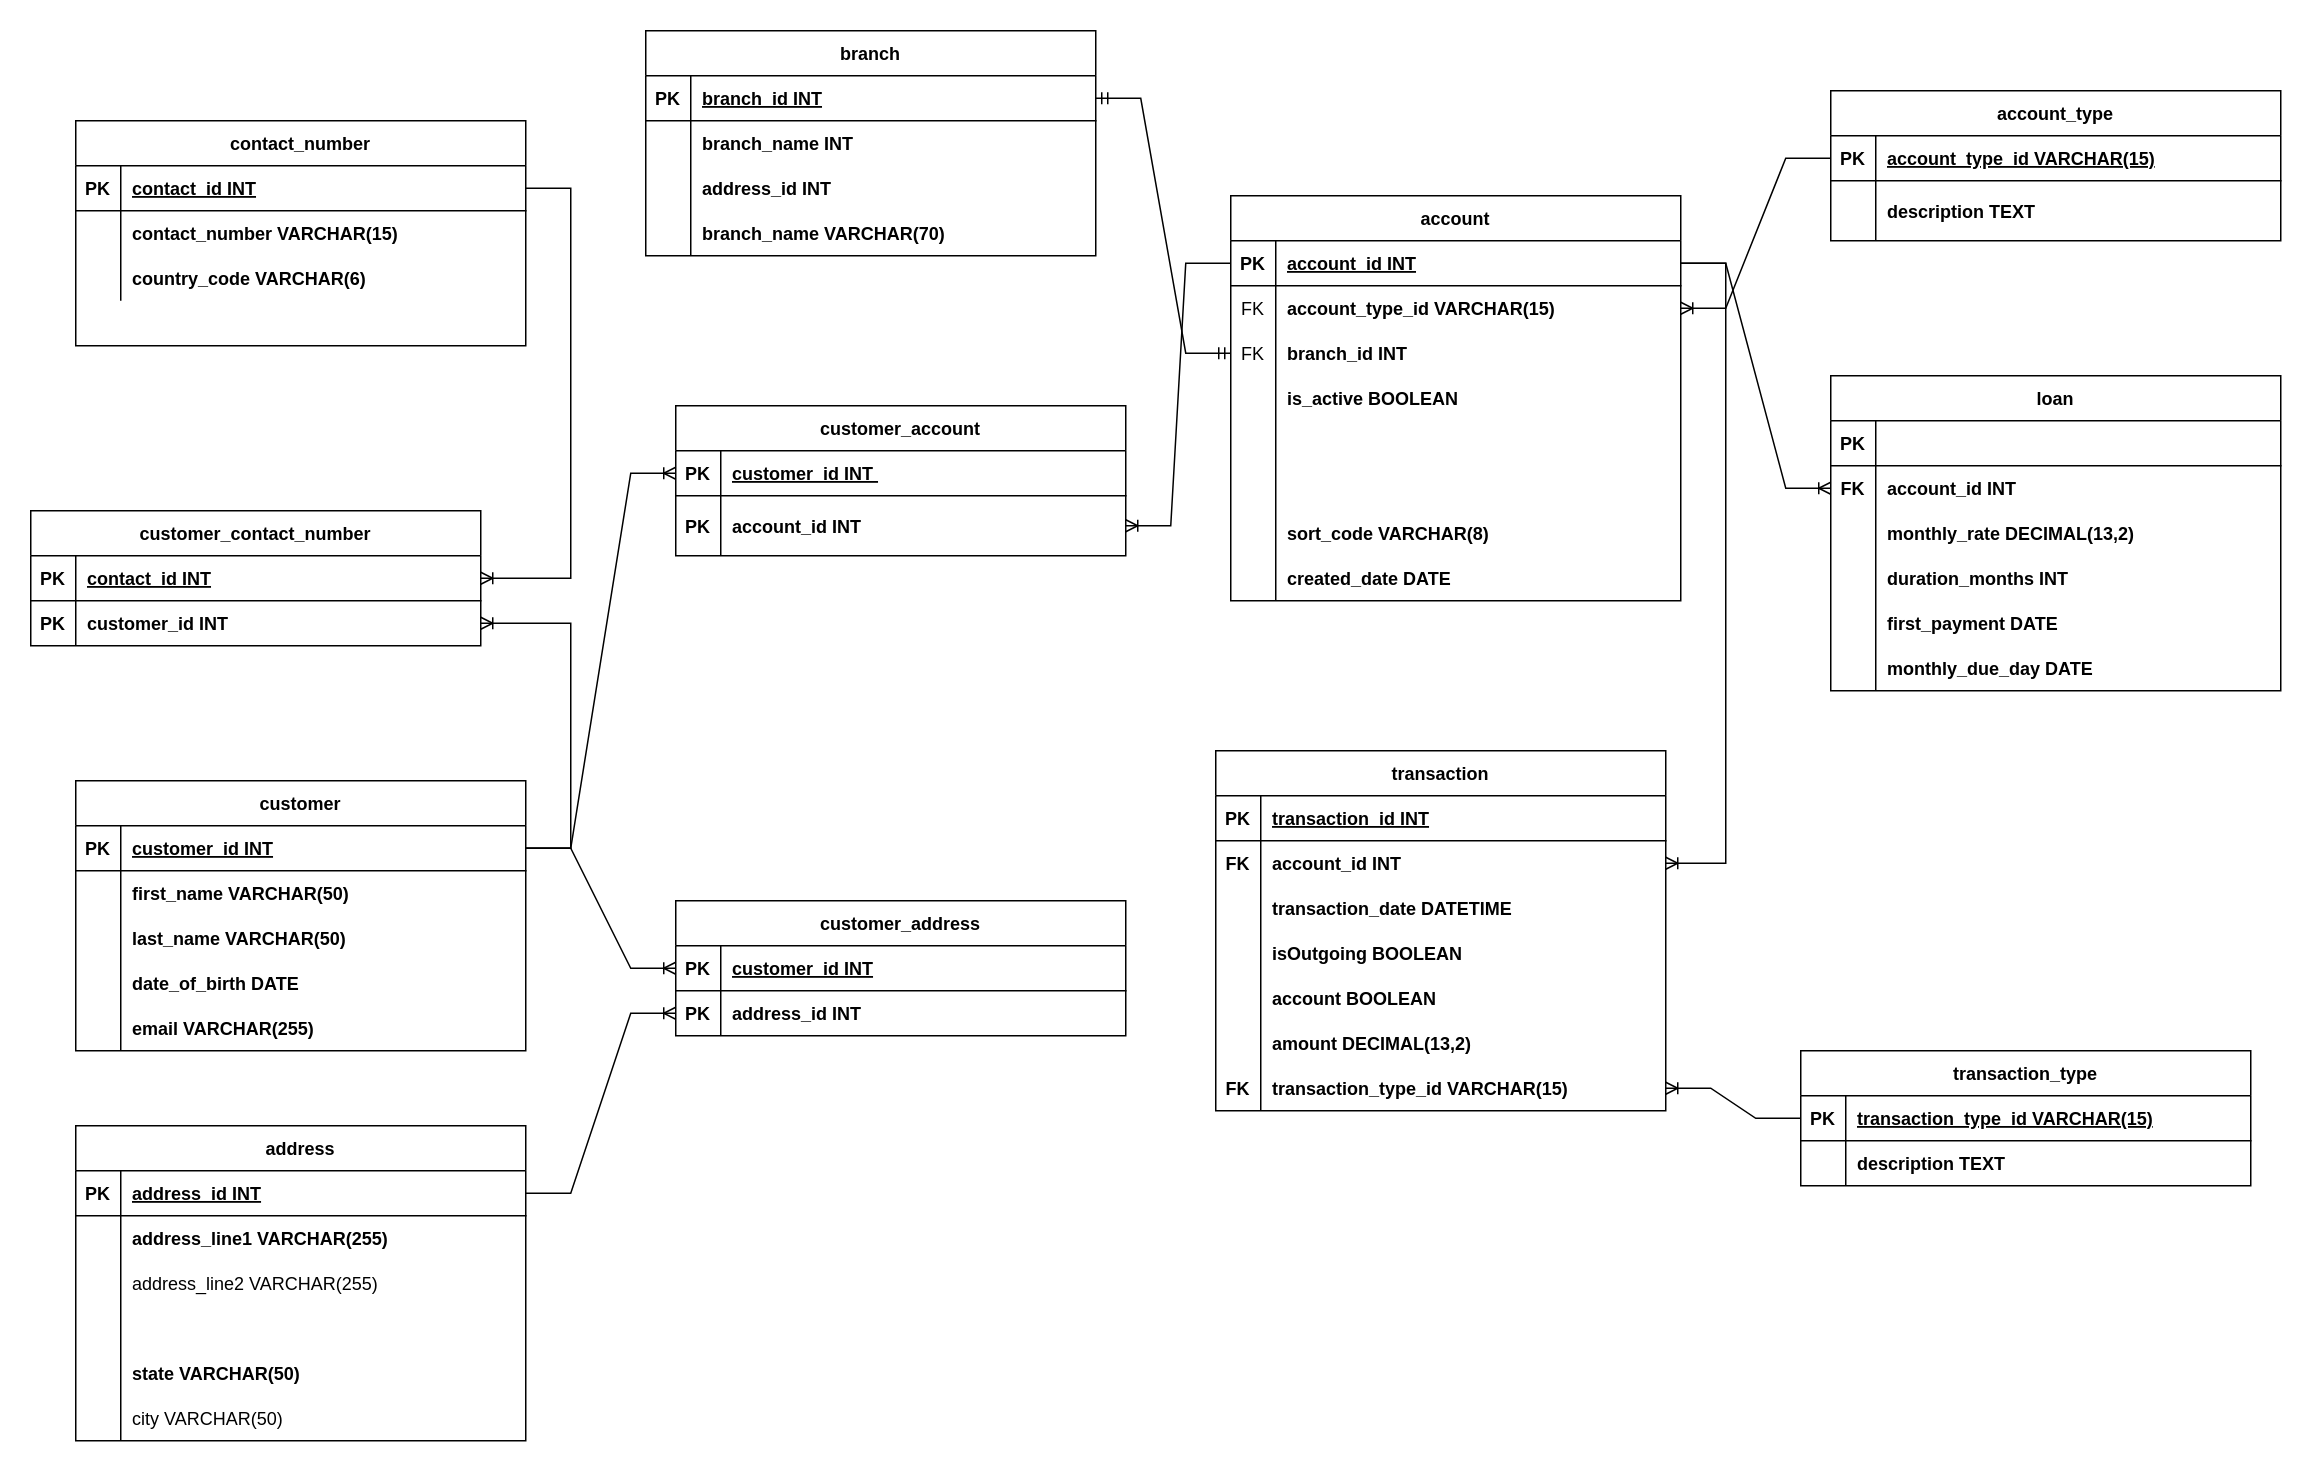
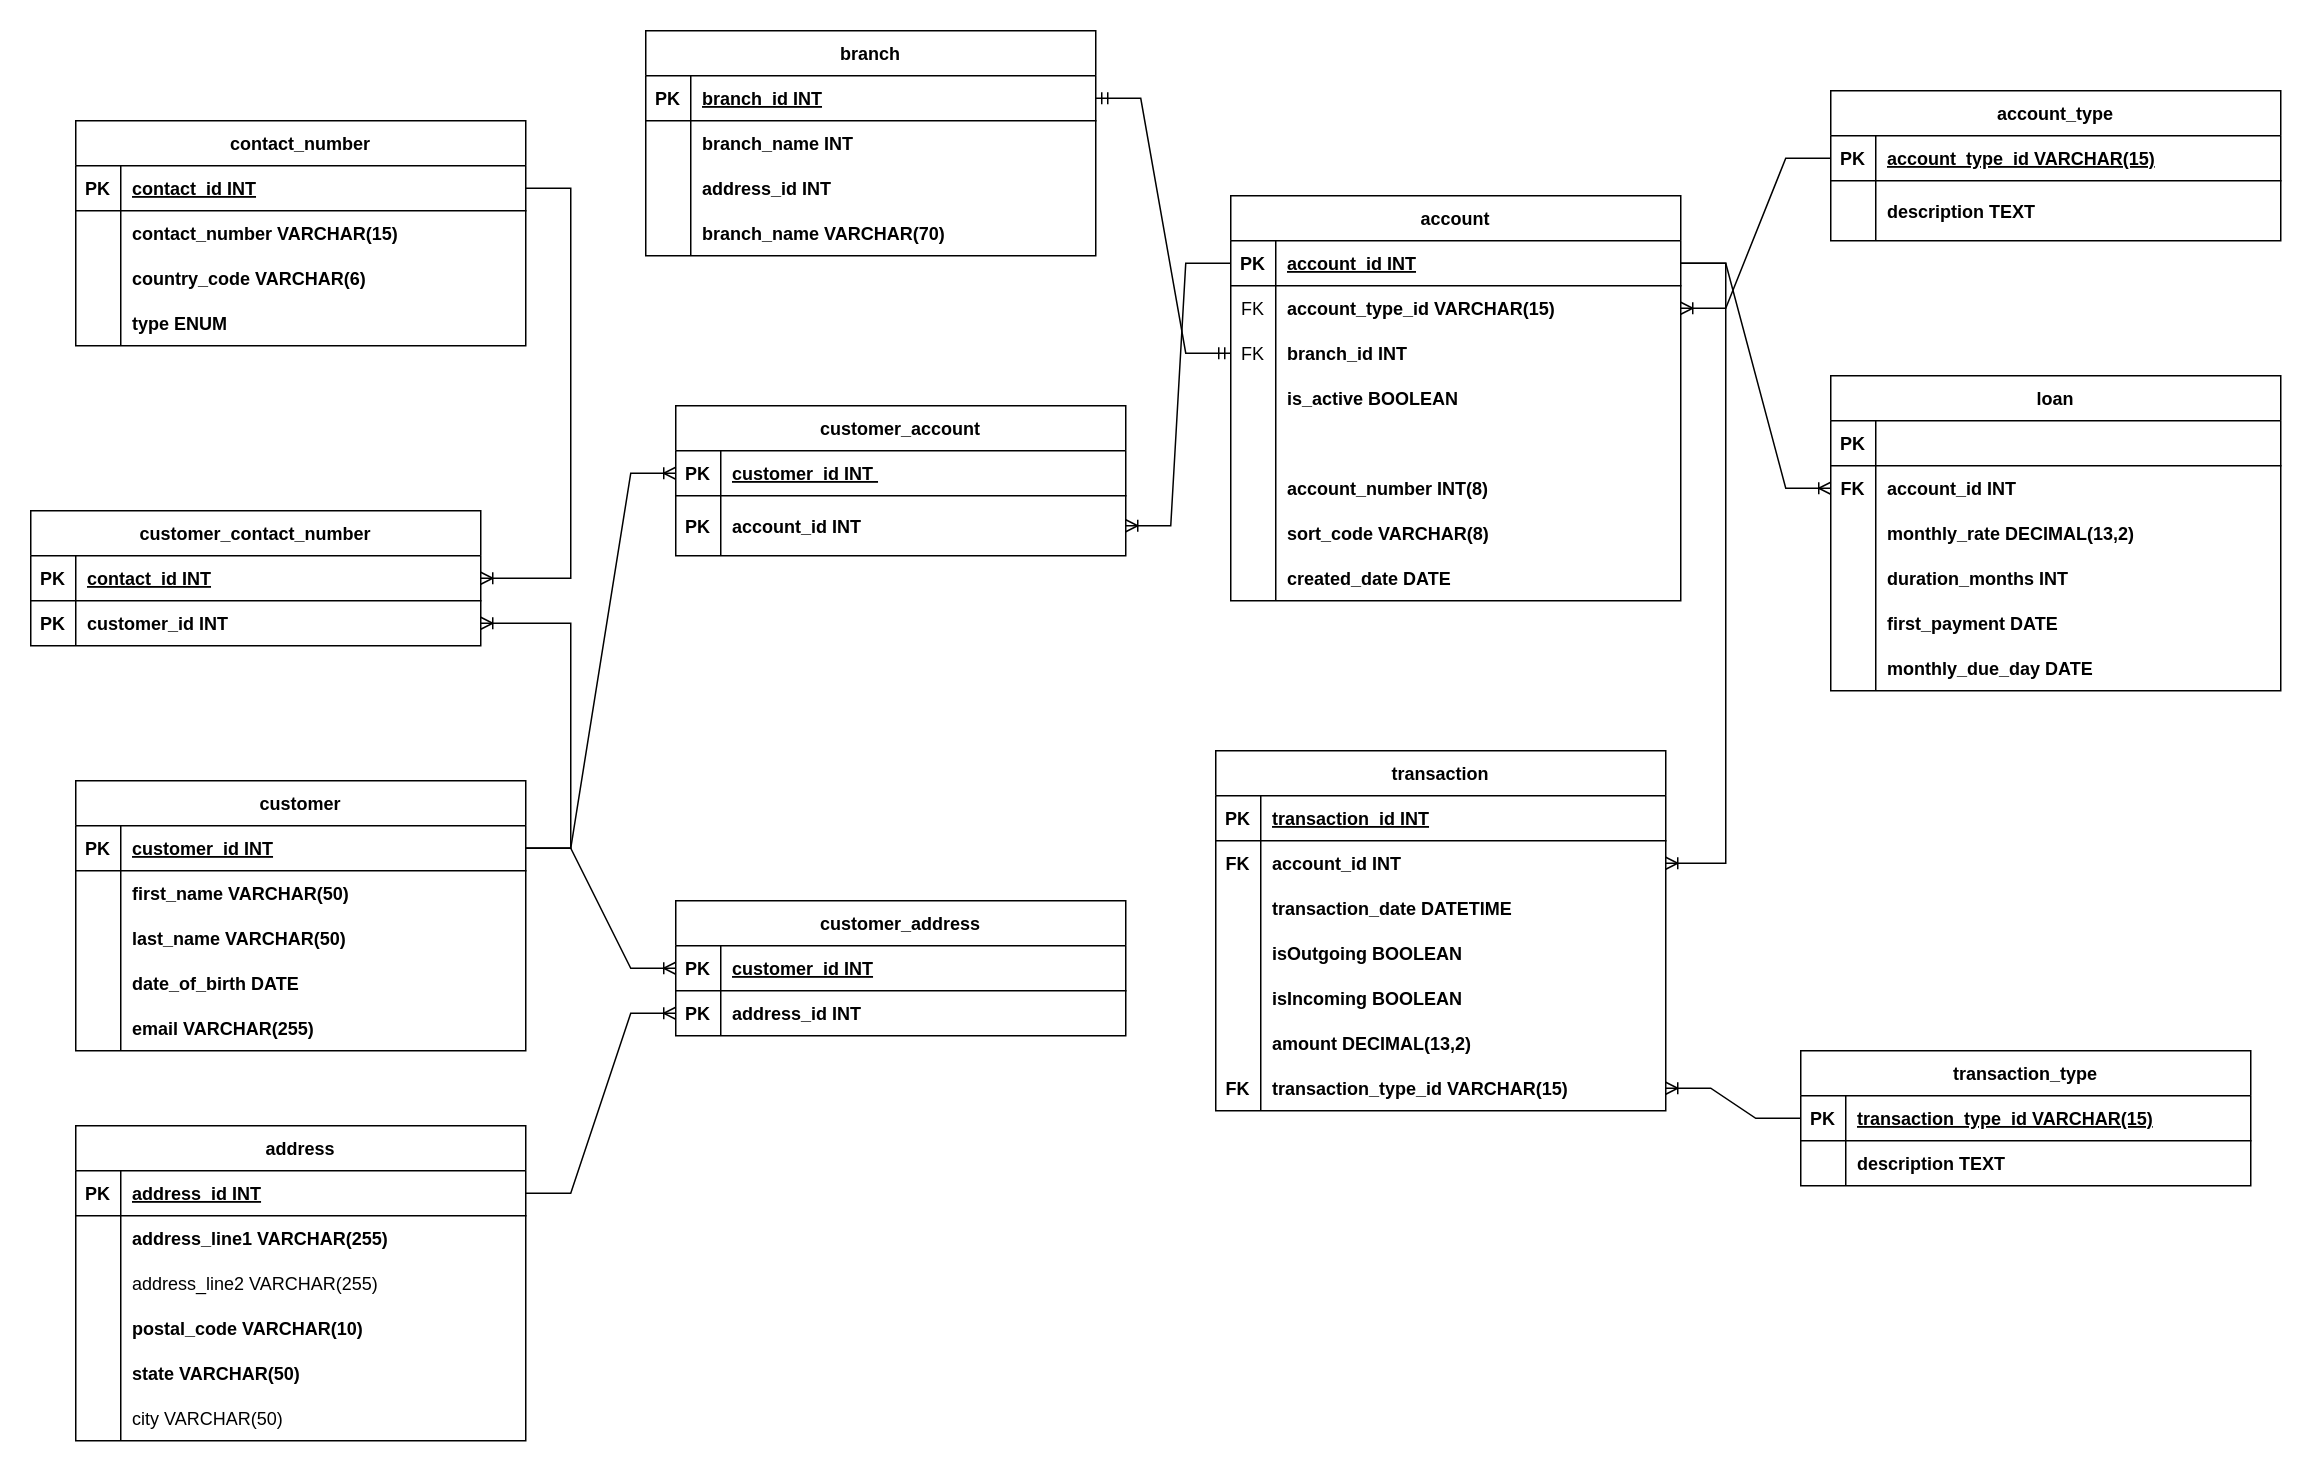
none -> (323, 323)
none -> (1478, 488)
(1345, 999) -> (1356, 999)
none -> (323, 1328)
